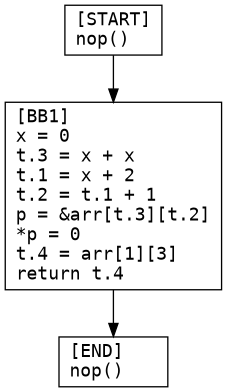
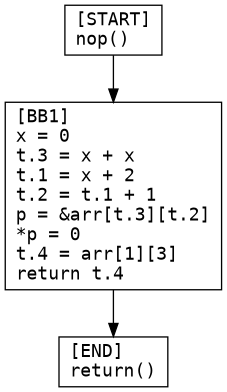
(113, 362) -> (113, 362)
